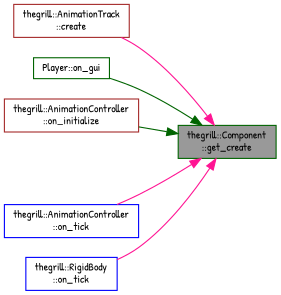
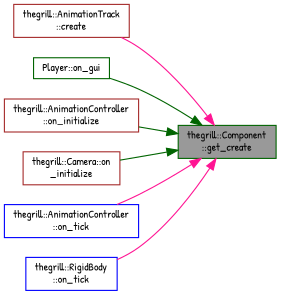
none -> (72, 168)
